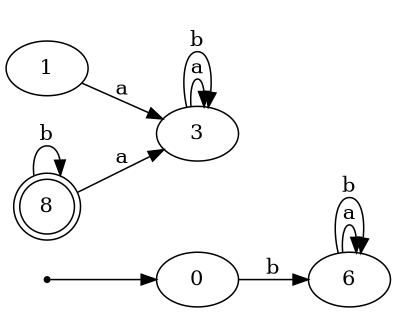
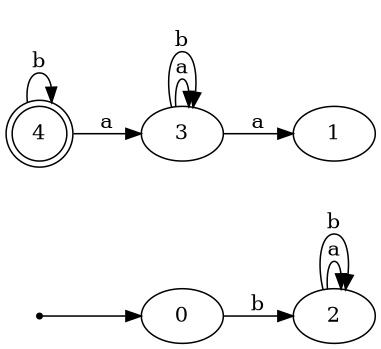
(115, 98) -> (251, 134)
(47, 207) -> (40, 134)
(349, 280) -> (334, 316)
